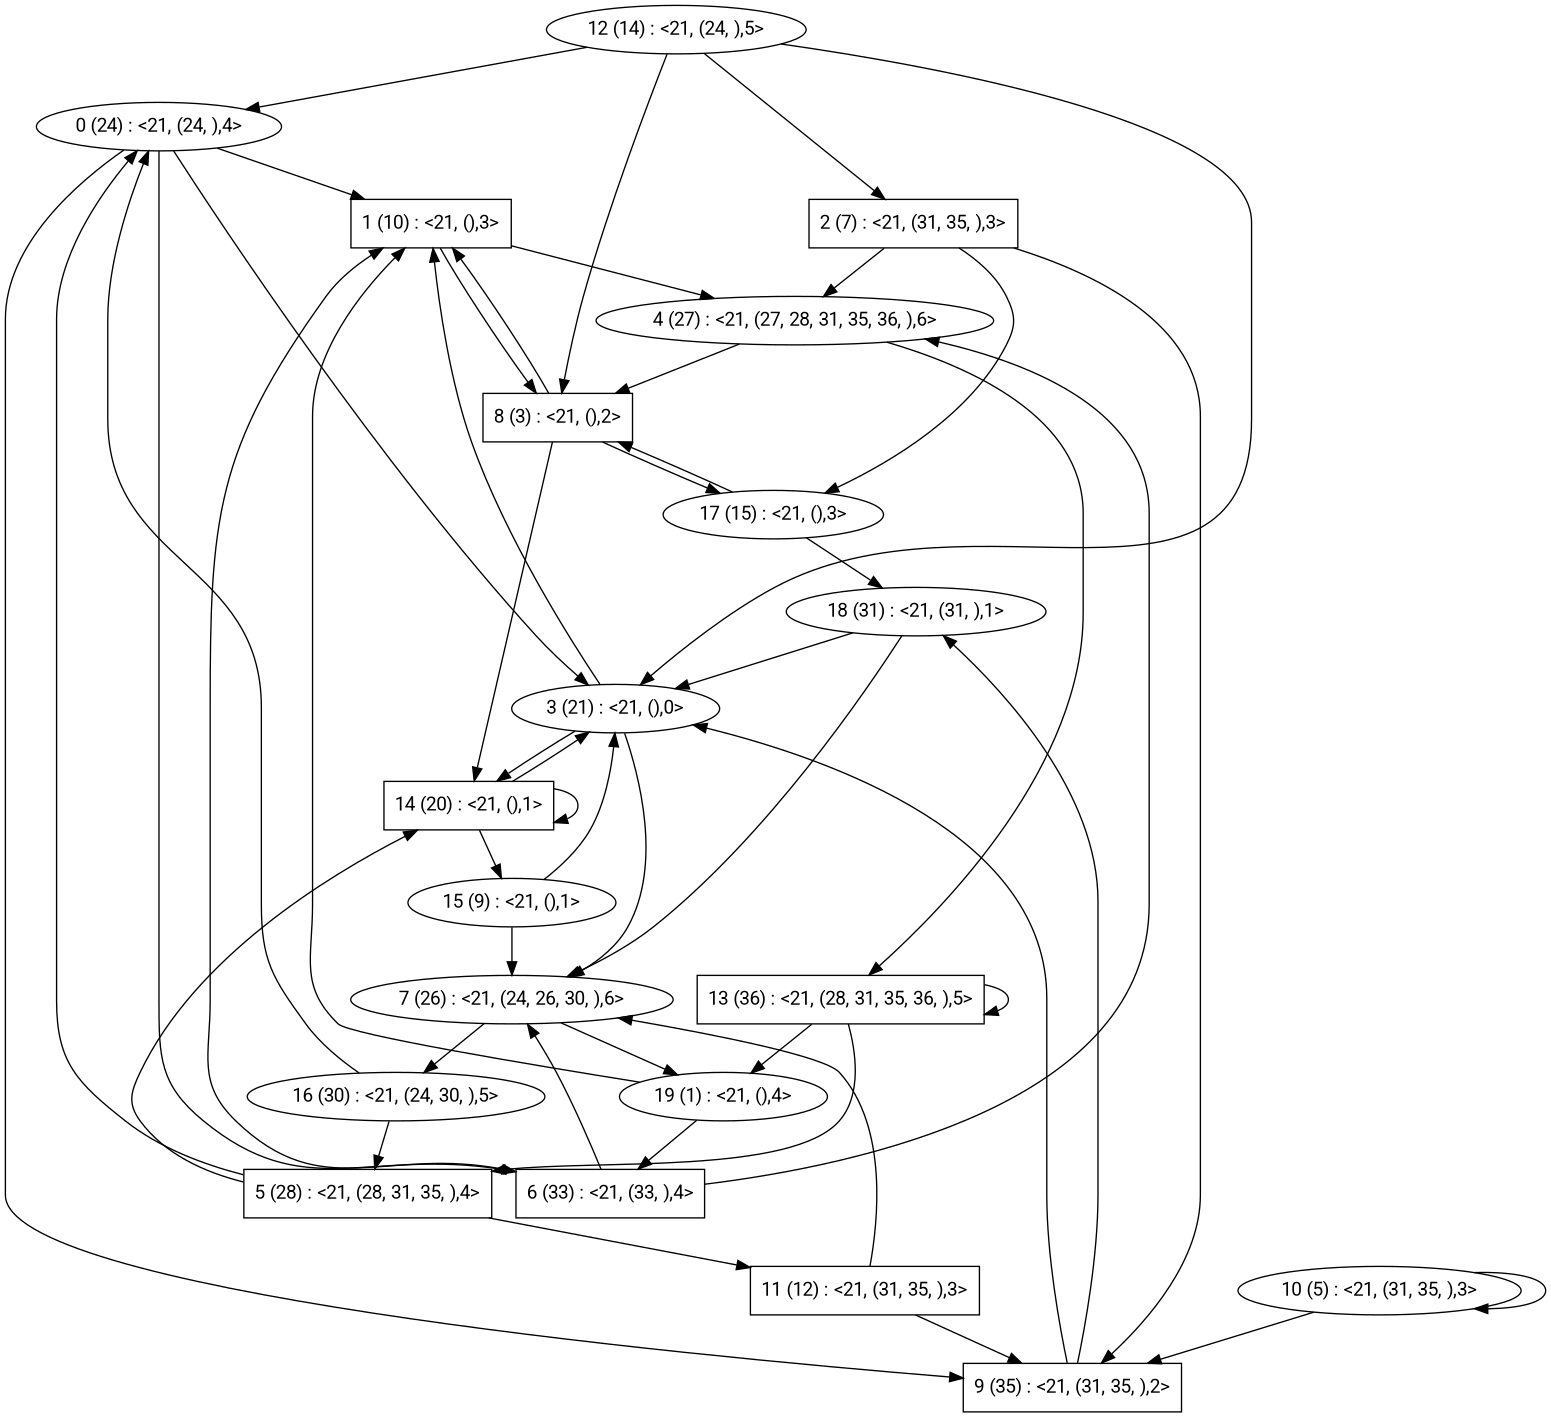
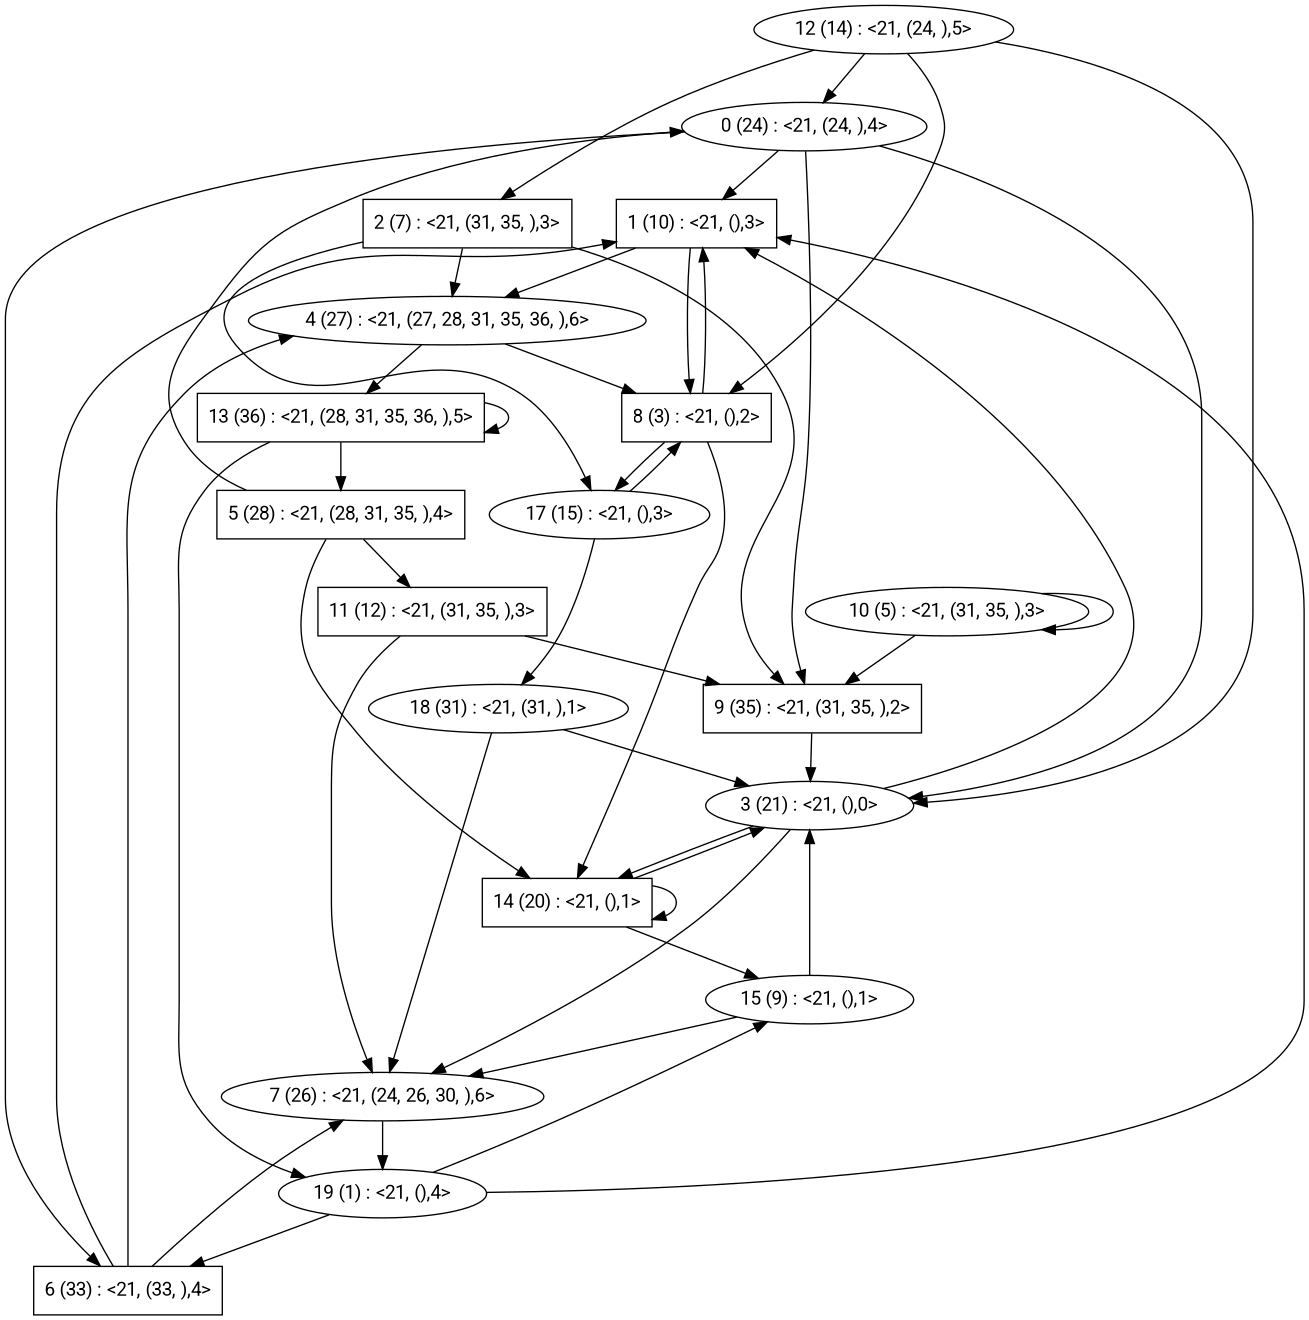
(1098, 982) -> none
(396, 1097) -> none
none -> (596, 1103)
